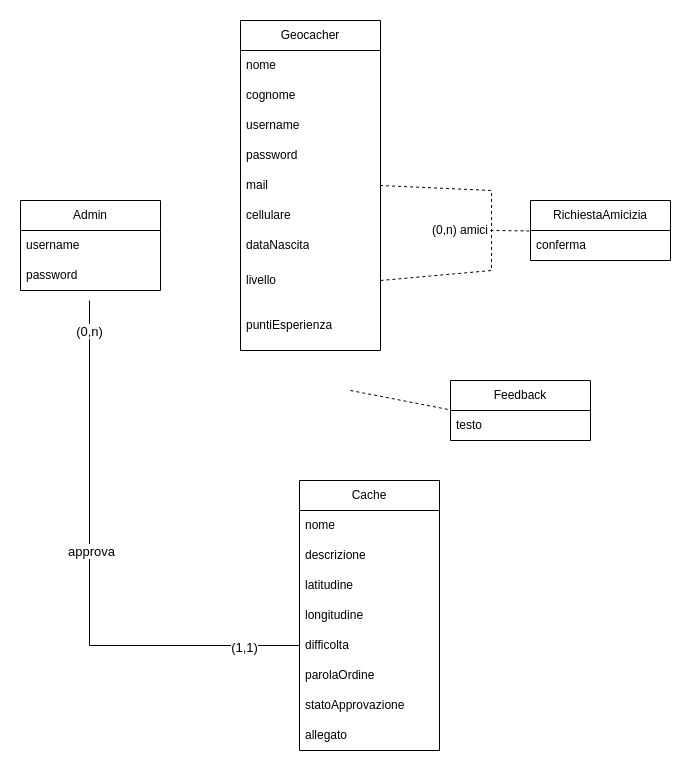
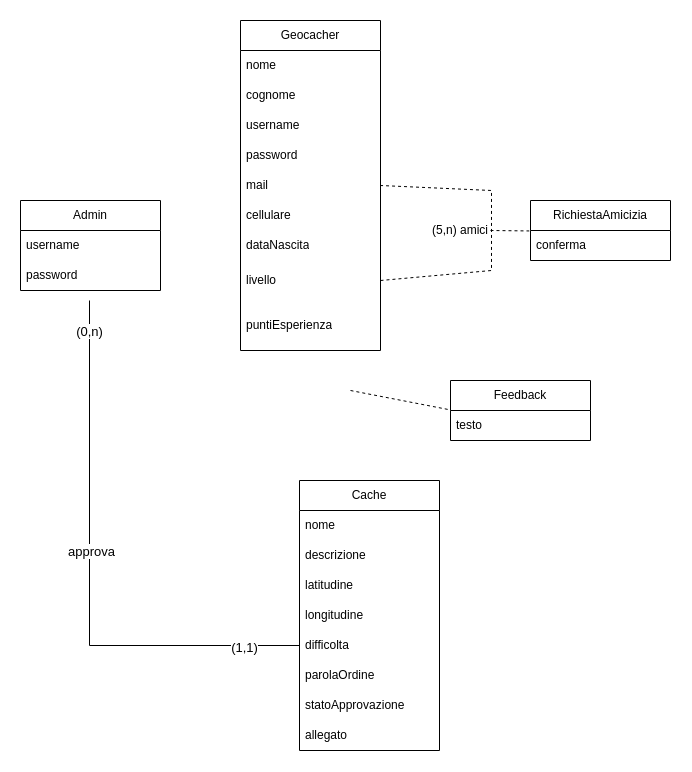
(461, 231) -> (461, 231)
